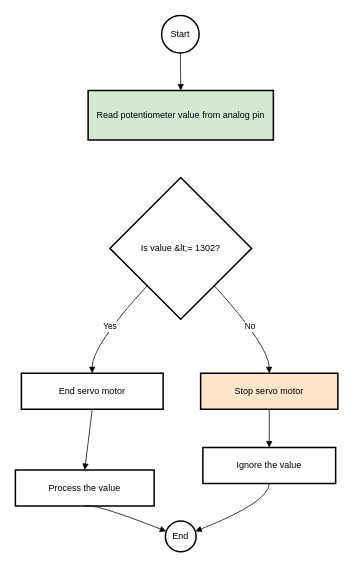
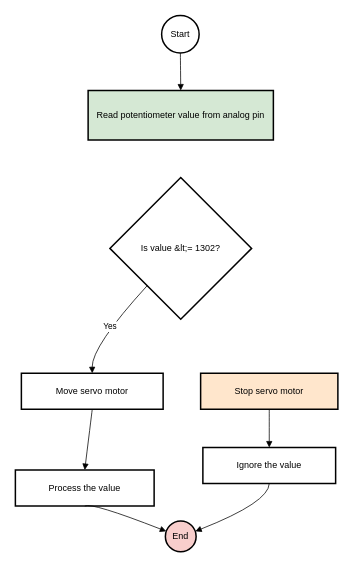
(245, 323) -> none
(92, 391) -> (92, 391)
(181, 536) -> (181, 536)
